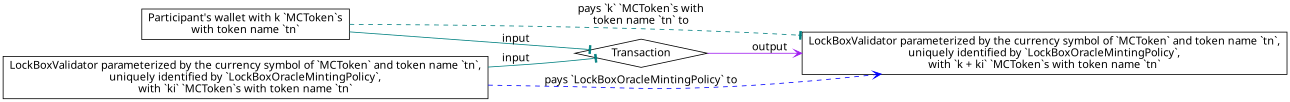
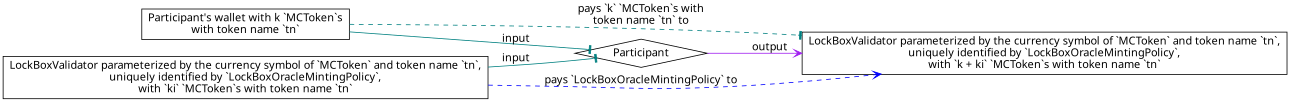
(641, 53) -> (641, 53)
